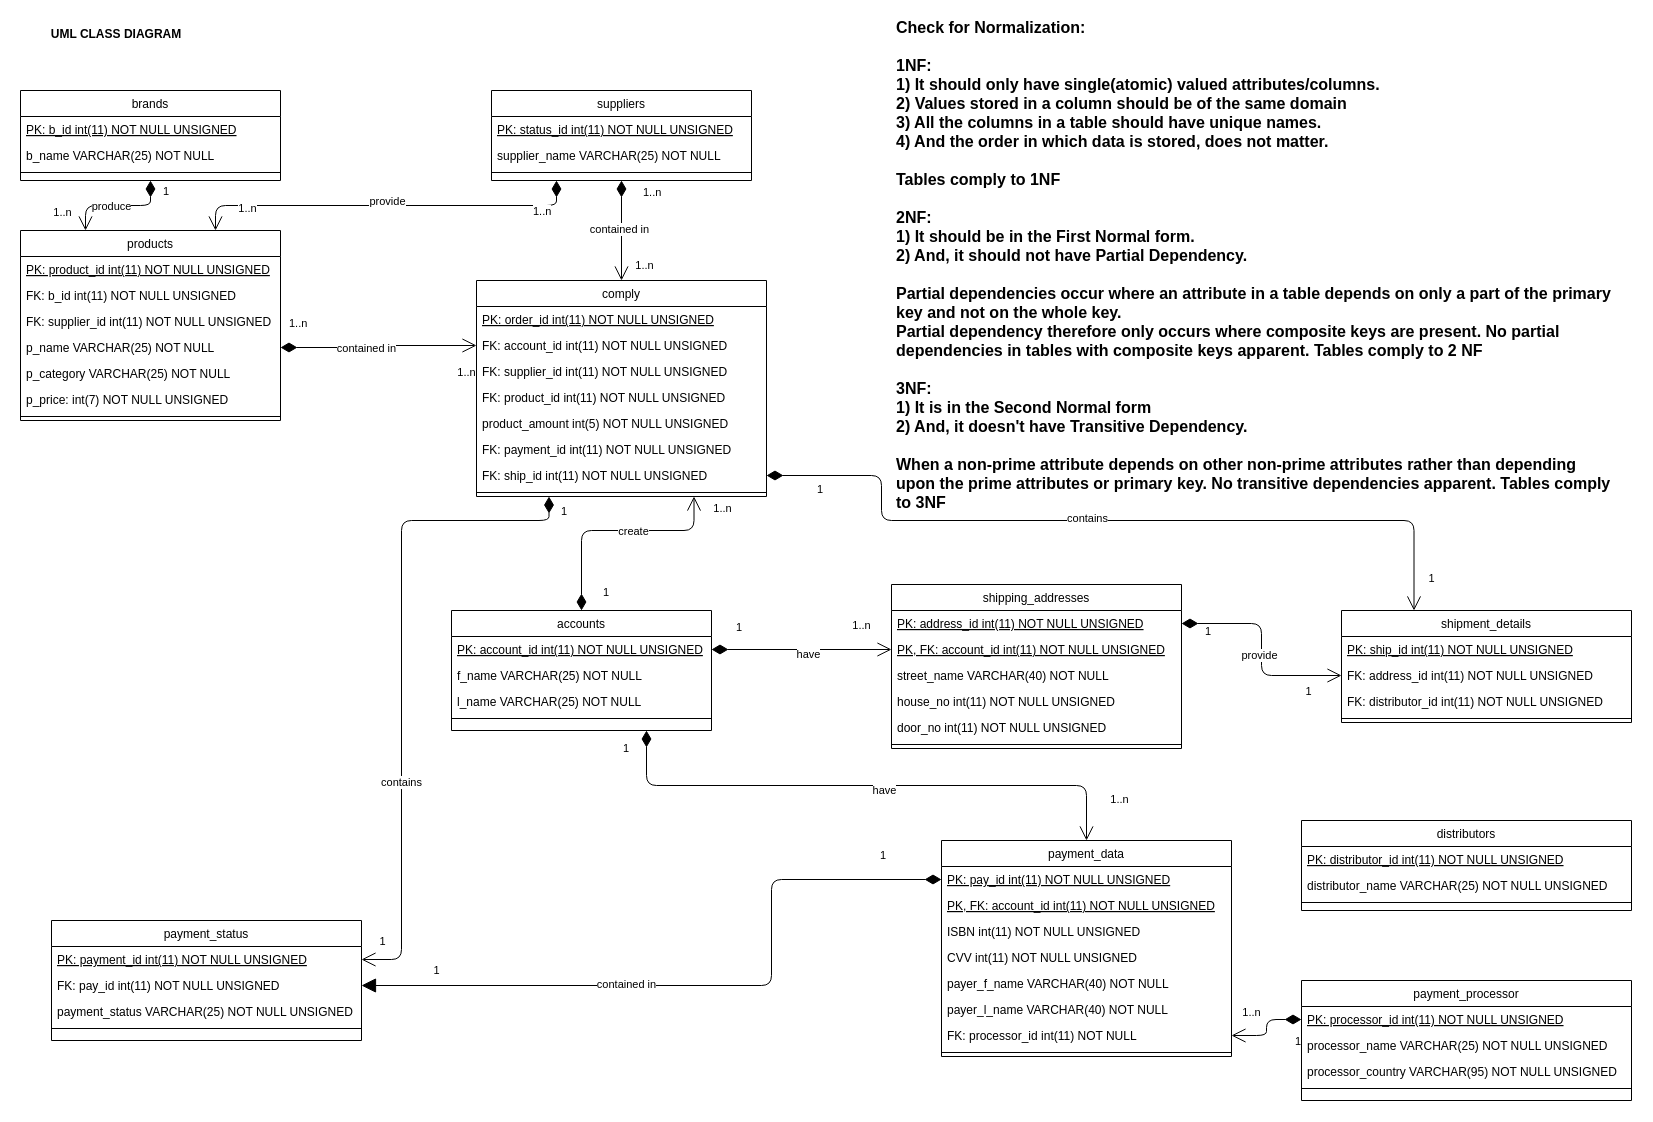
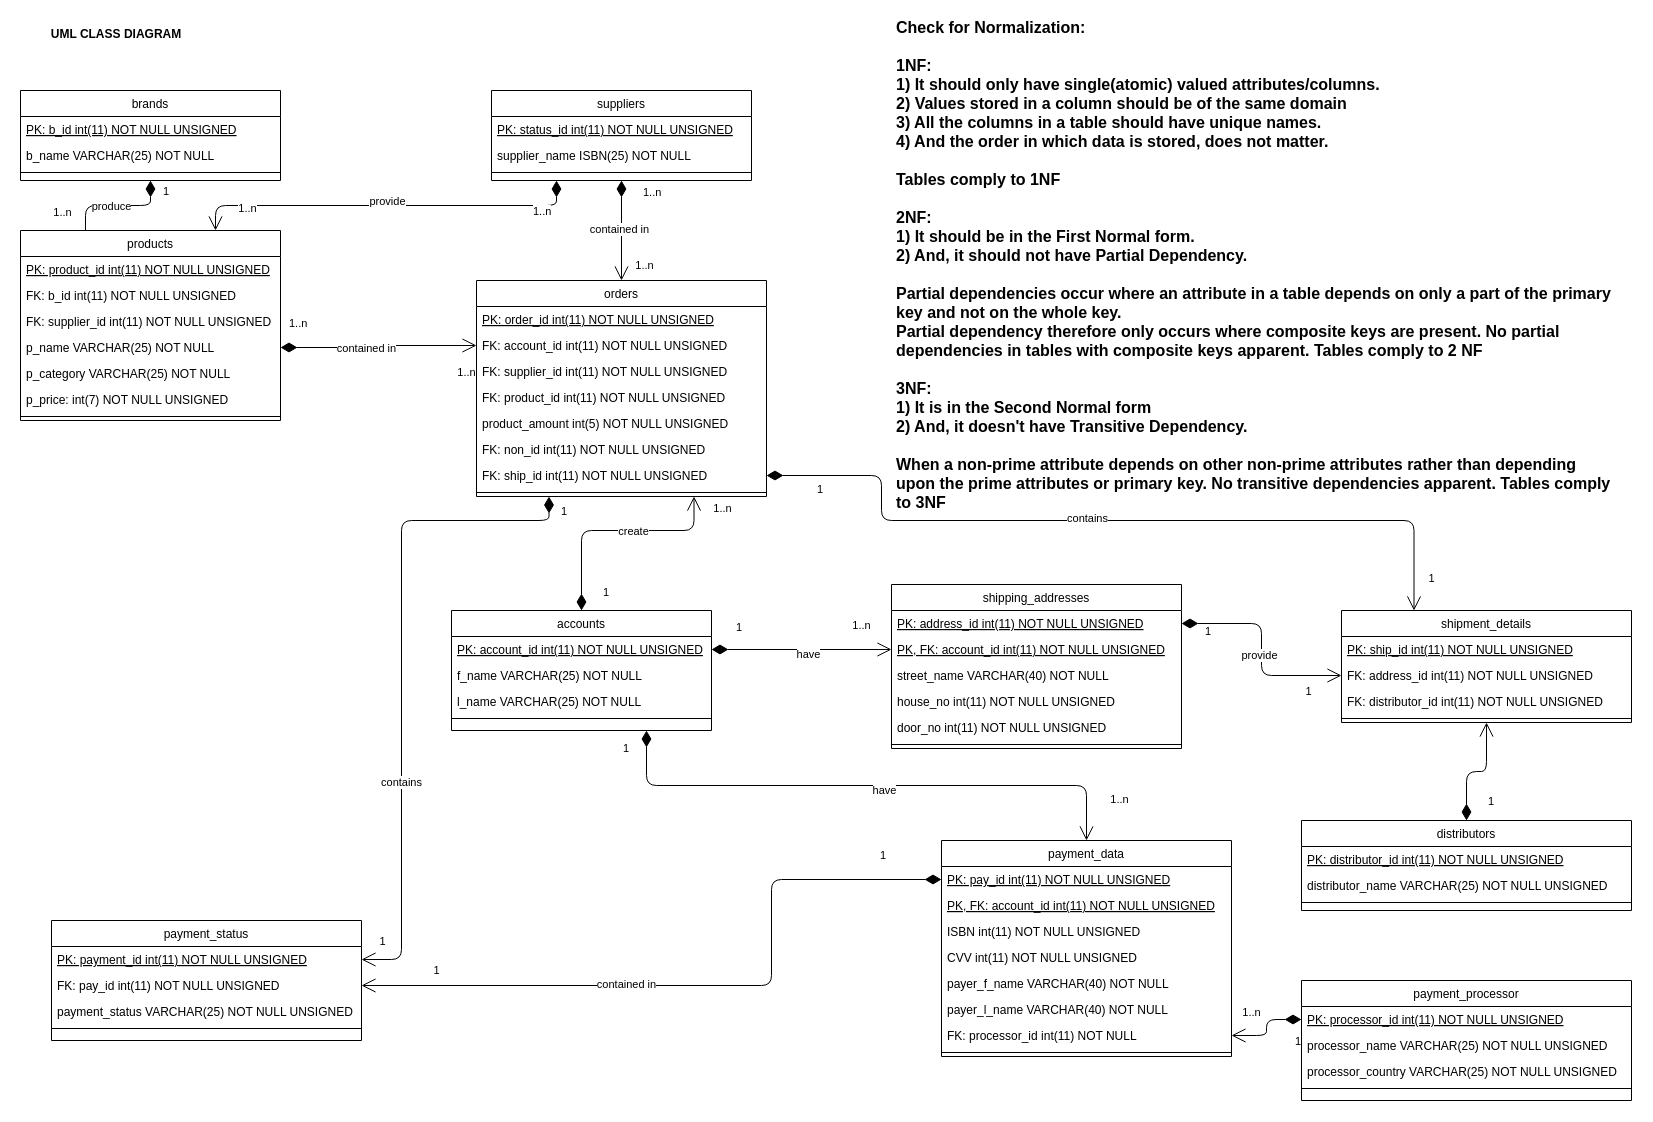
(607, 156) -> (596, 156)
(86, 224) -> (86, 224)
(621, 294) -> (621, 294)
(604, 450) -> (590, 450)
none -> (1485, 770)
(377, 986) -> (371, 986)
(1460, 1072) -> (1460, 1072)
